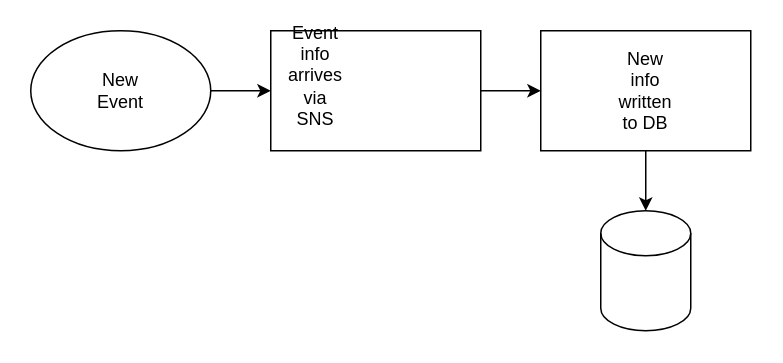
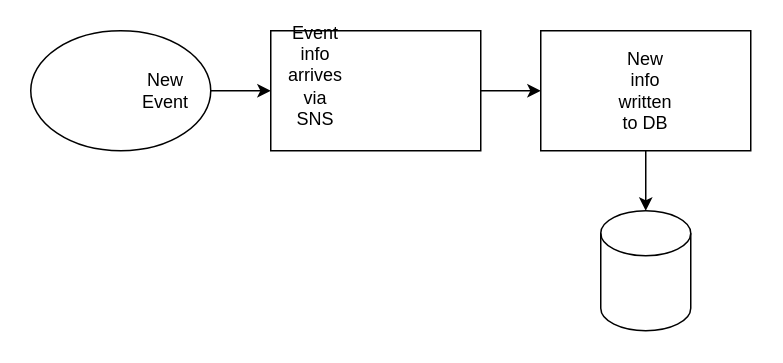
(121, 91) -> (166, 91)
